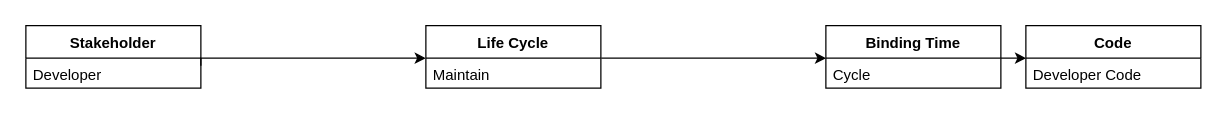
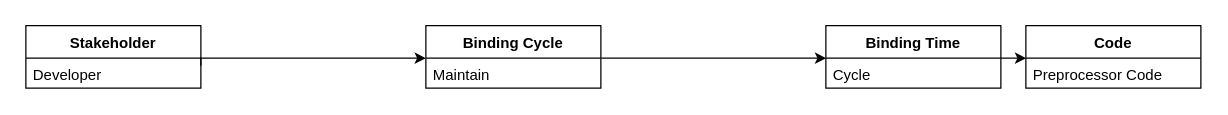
(513, 43) -> (513, 43)
(1087, 75) -> (1102, 75)
